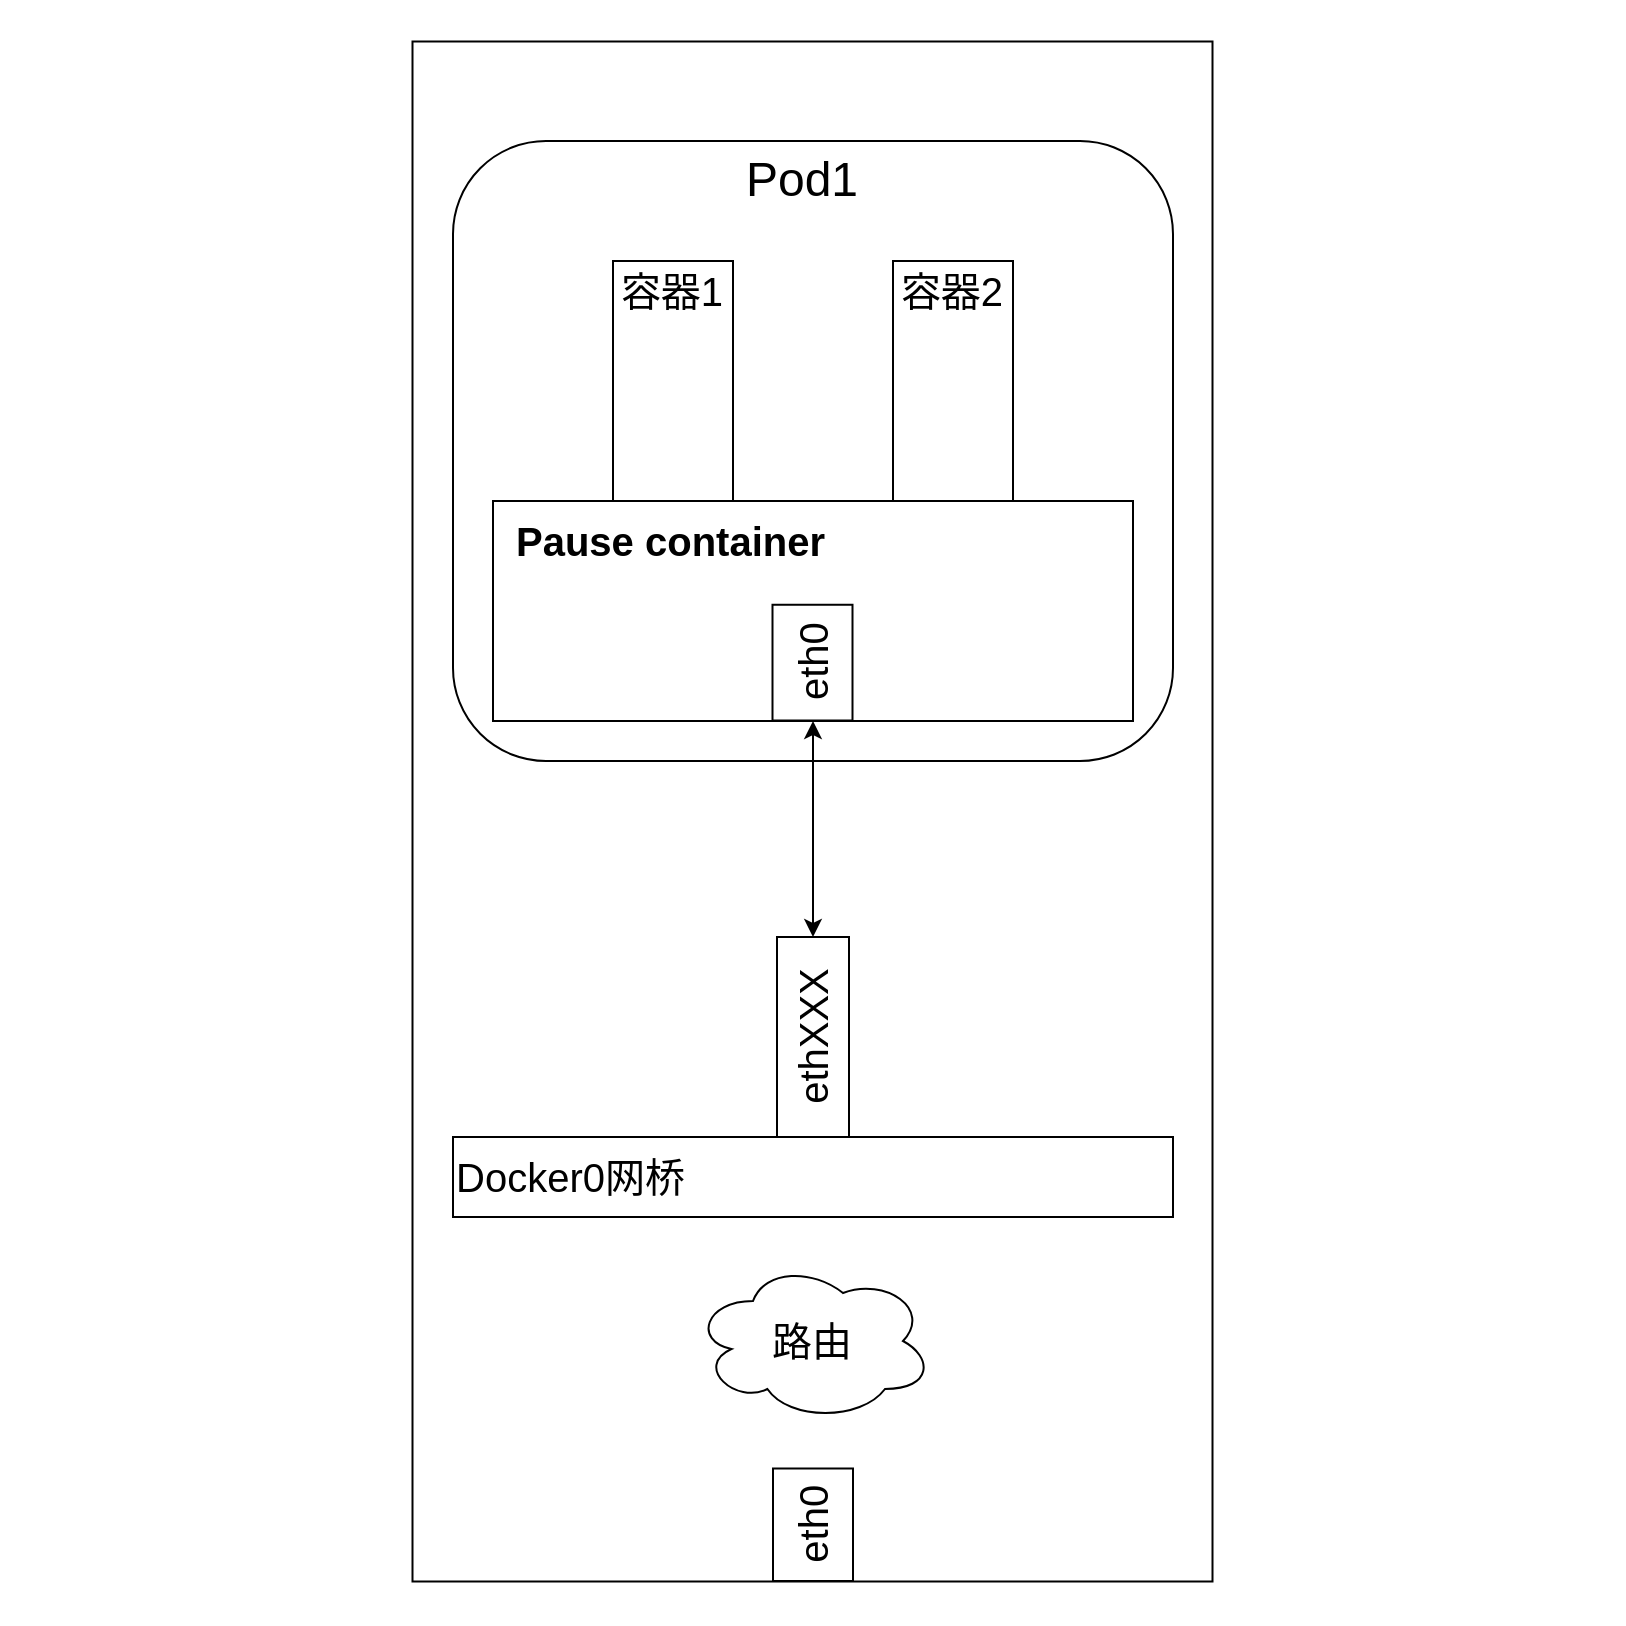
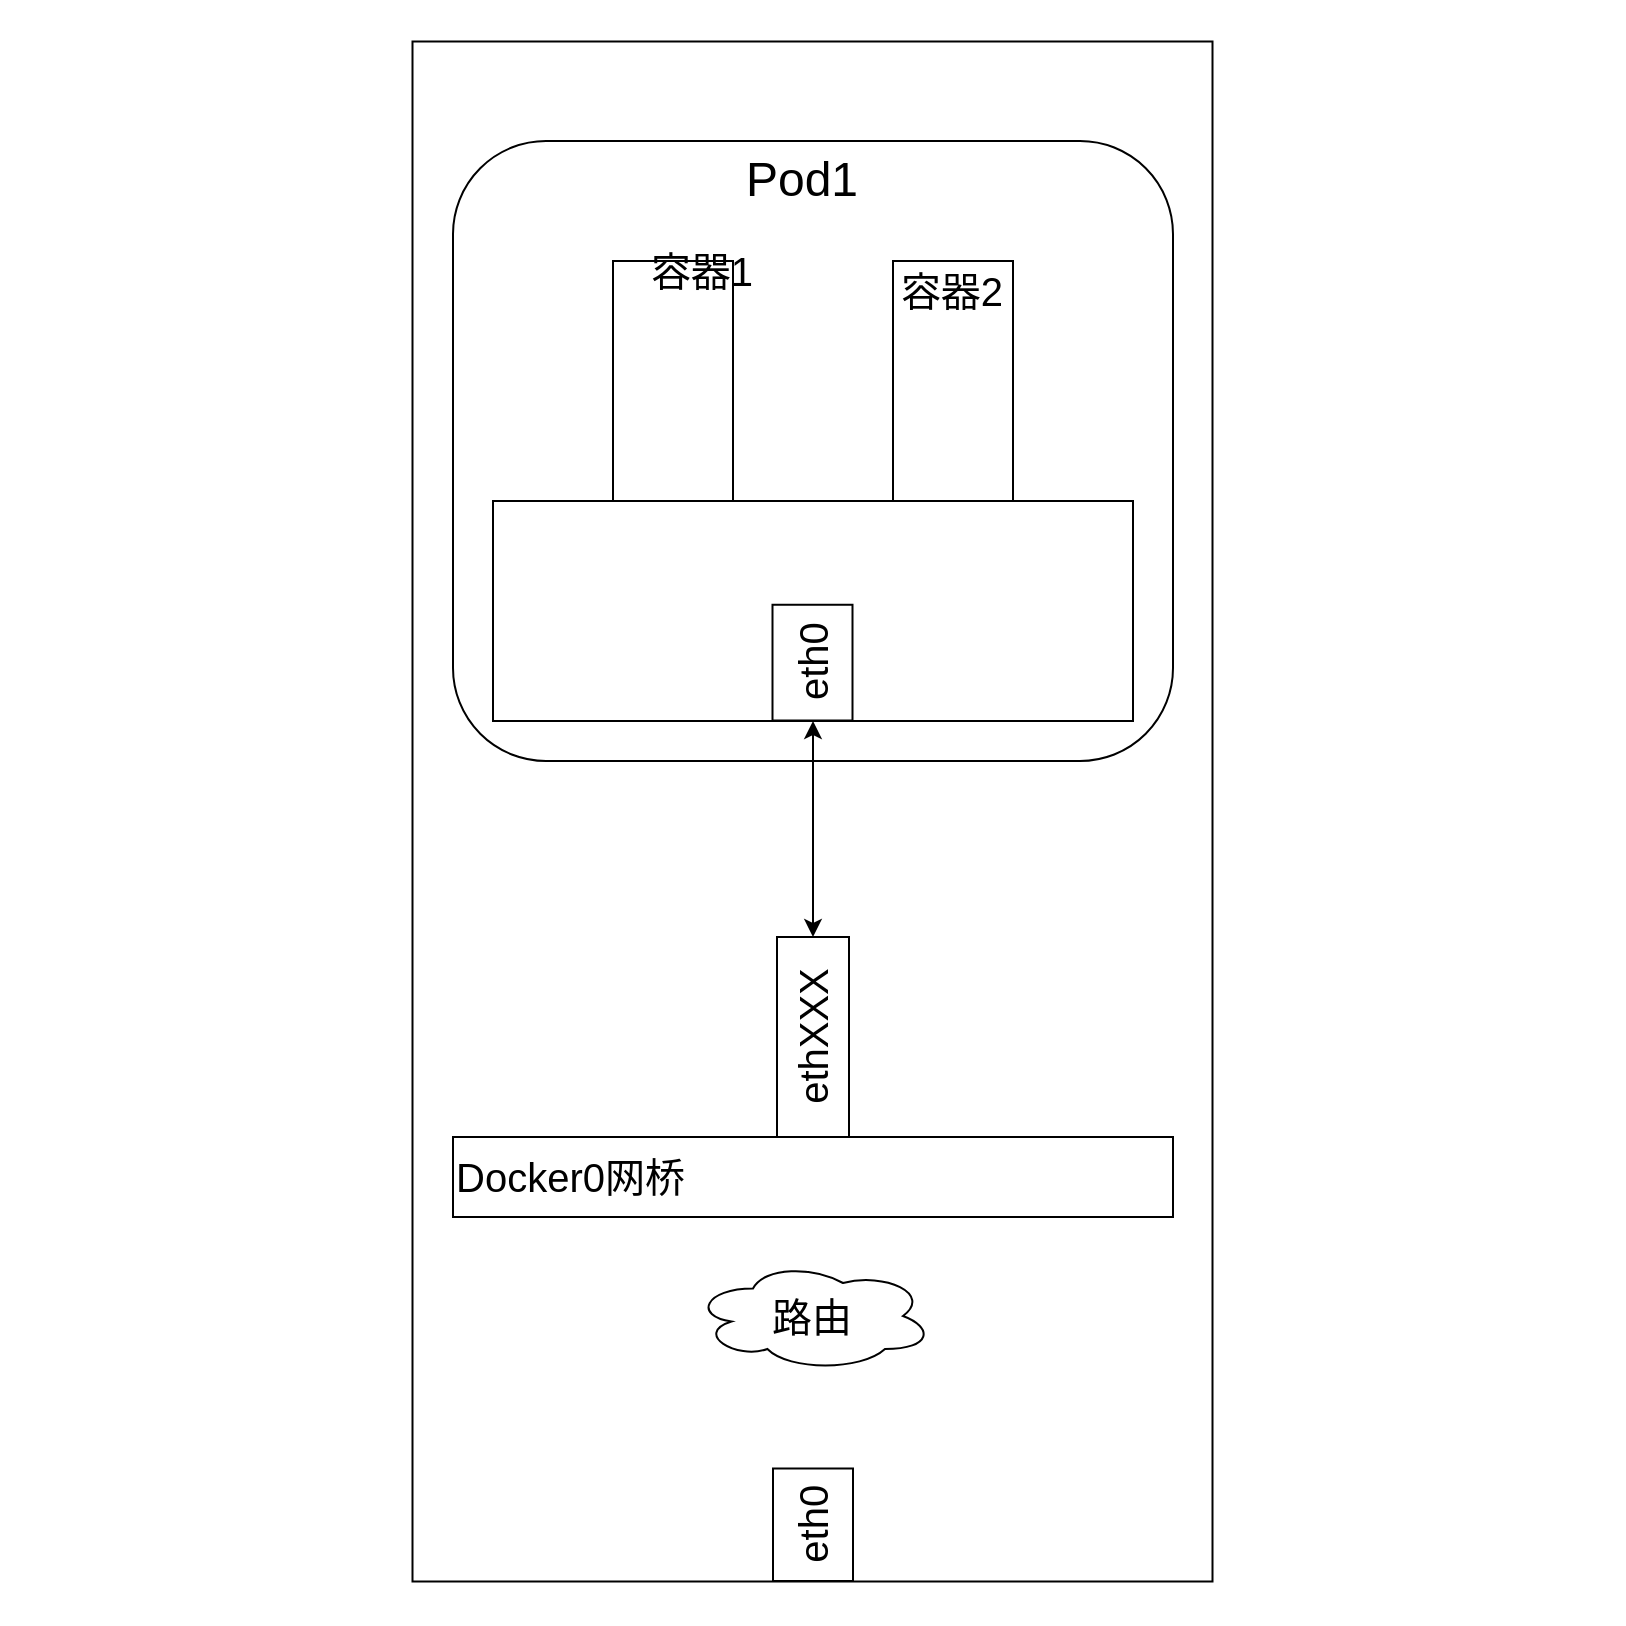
(673, 291) -> (703, 271)
(673, 541) -> none
(813, 1341) -> (813, 1316)
